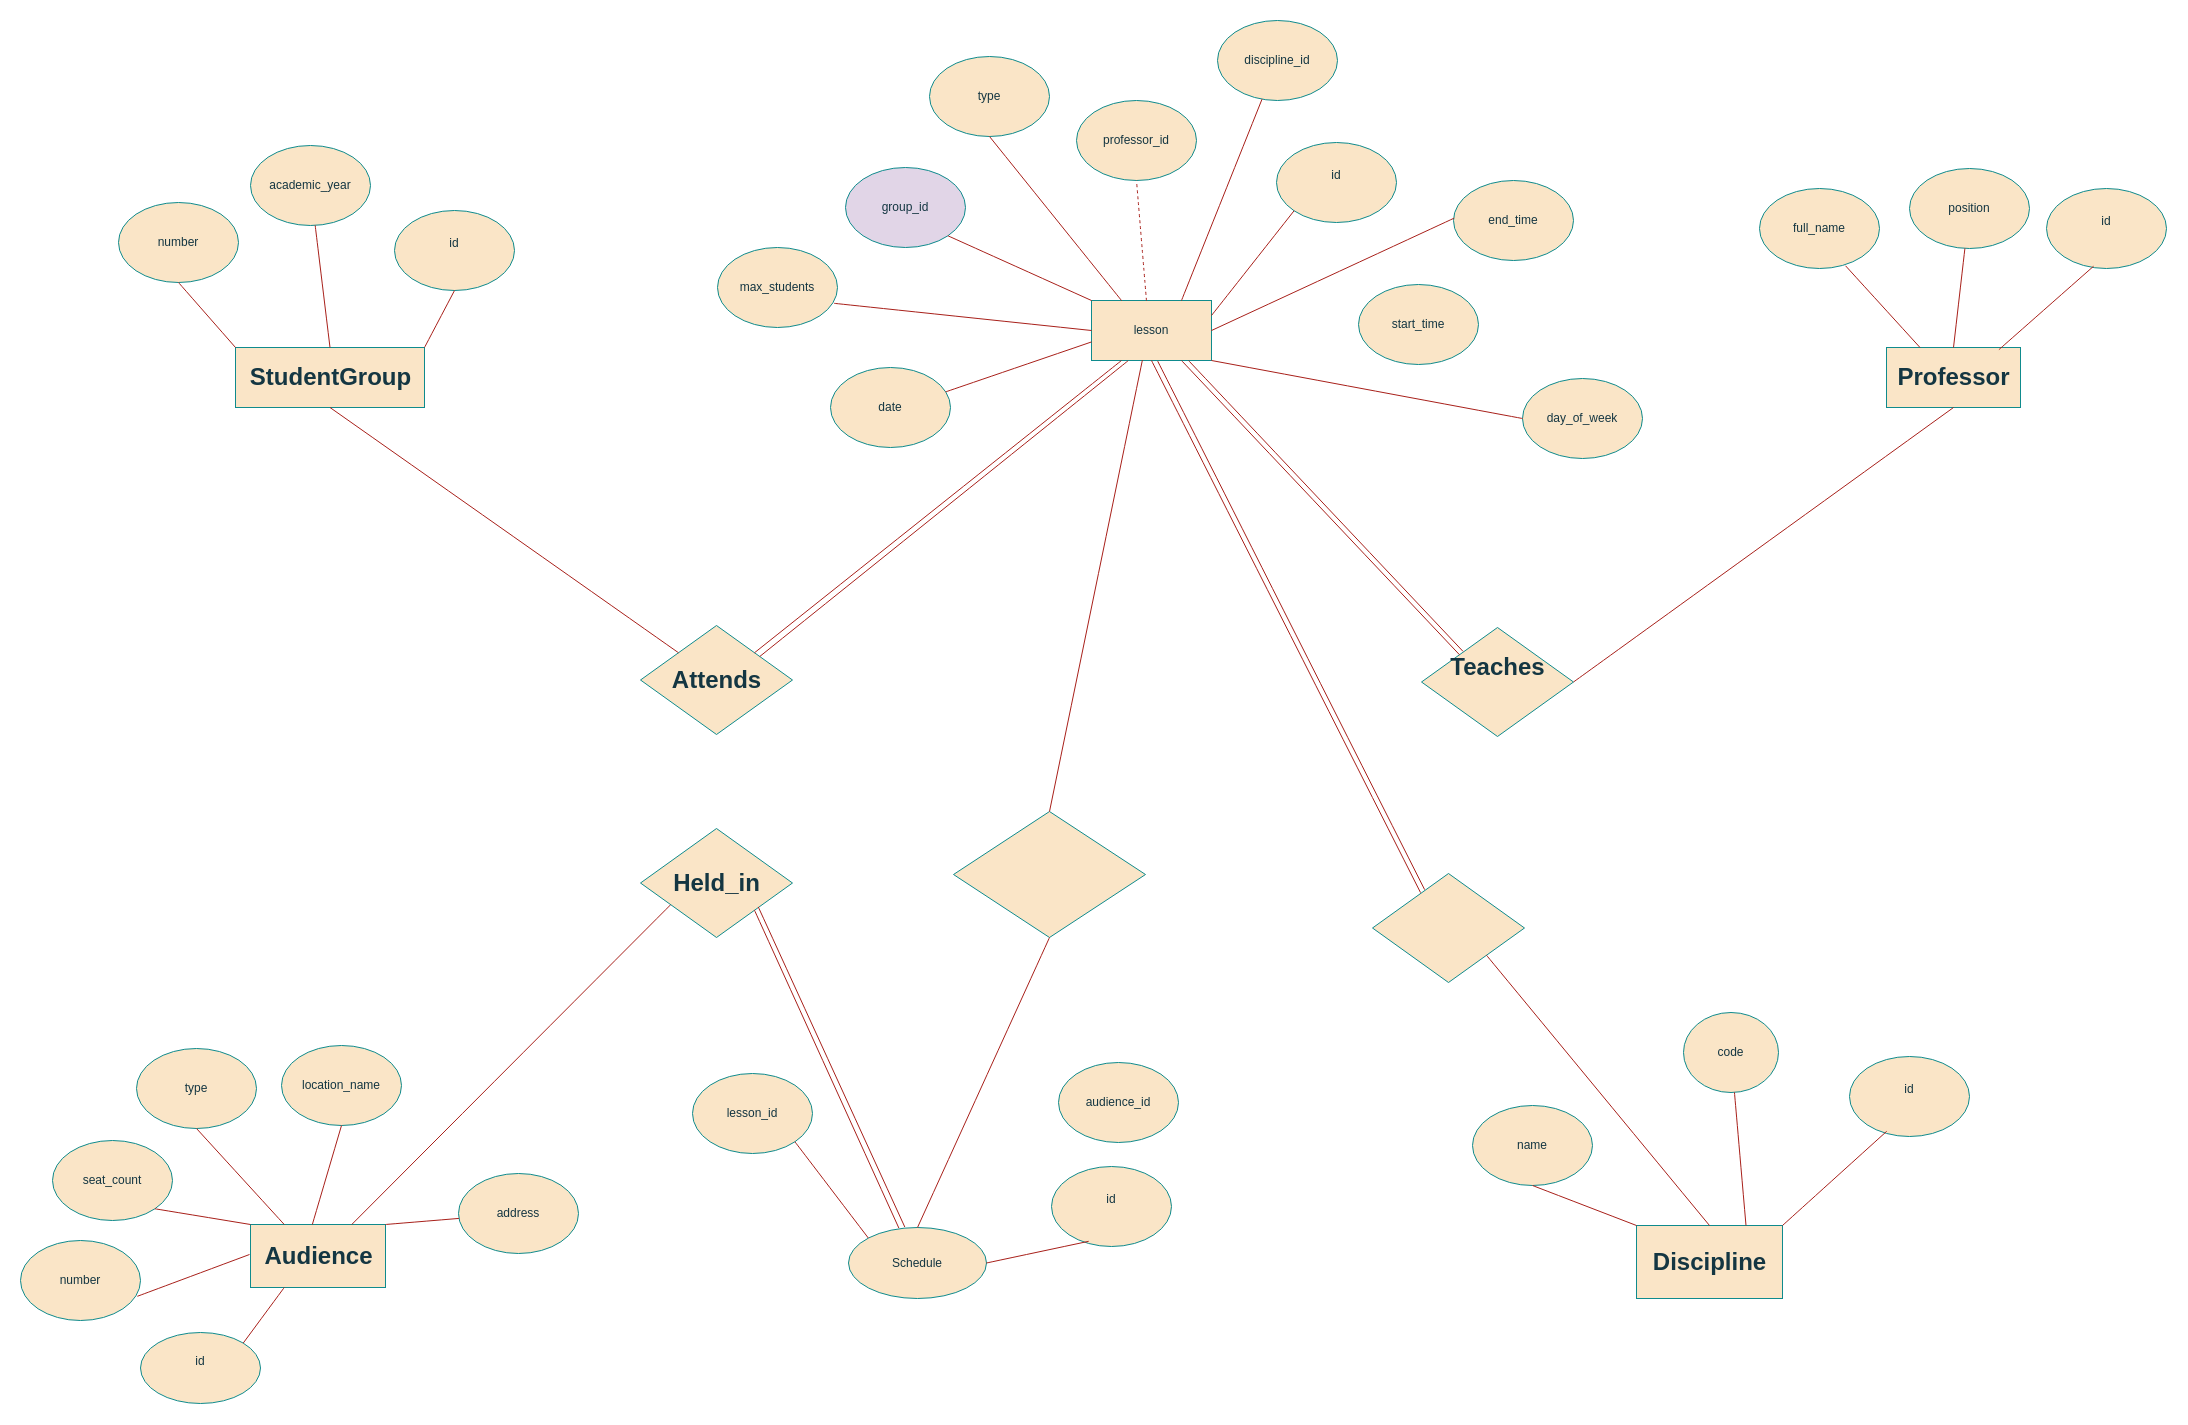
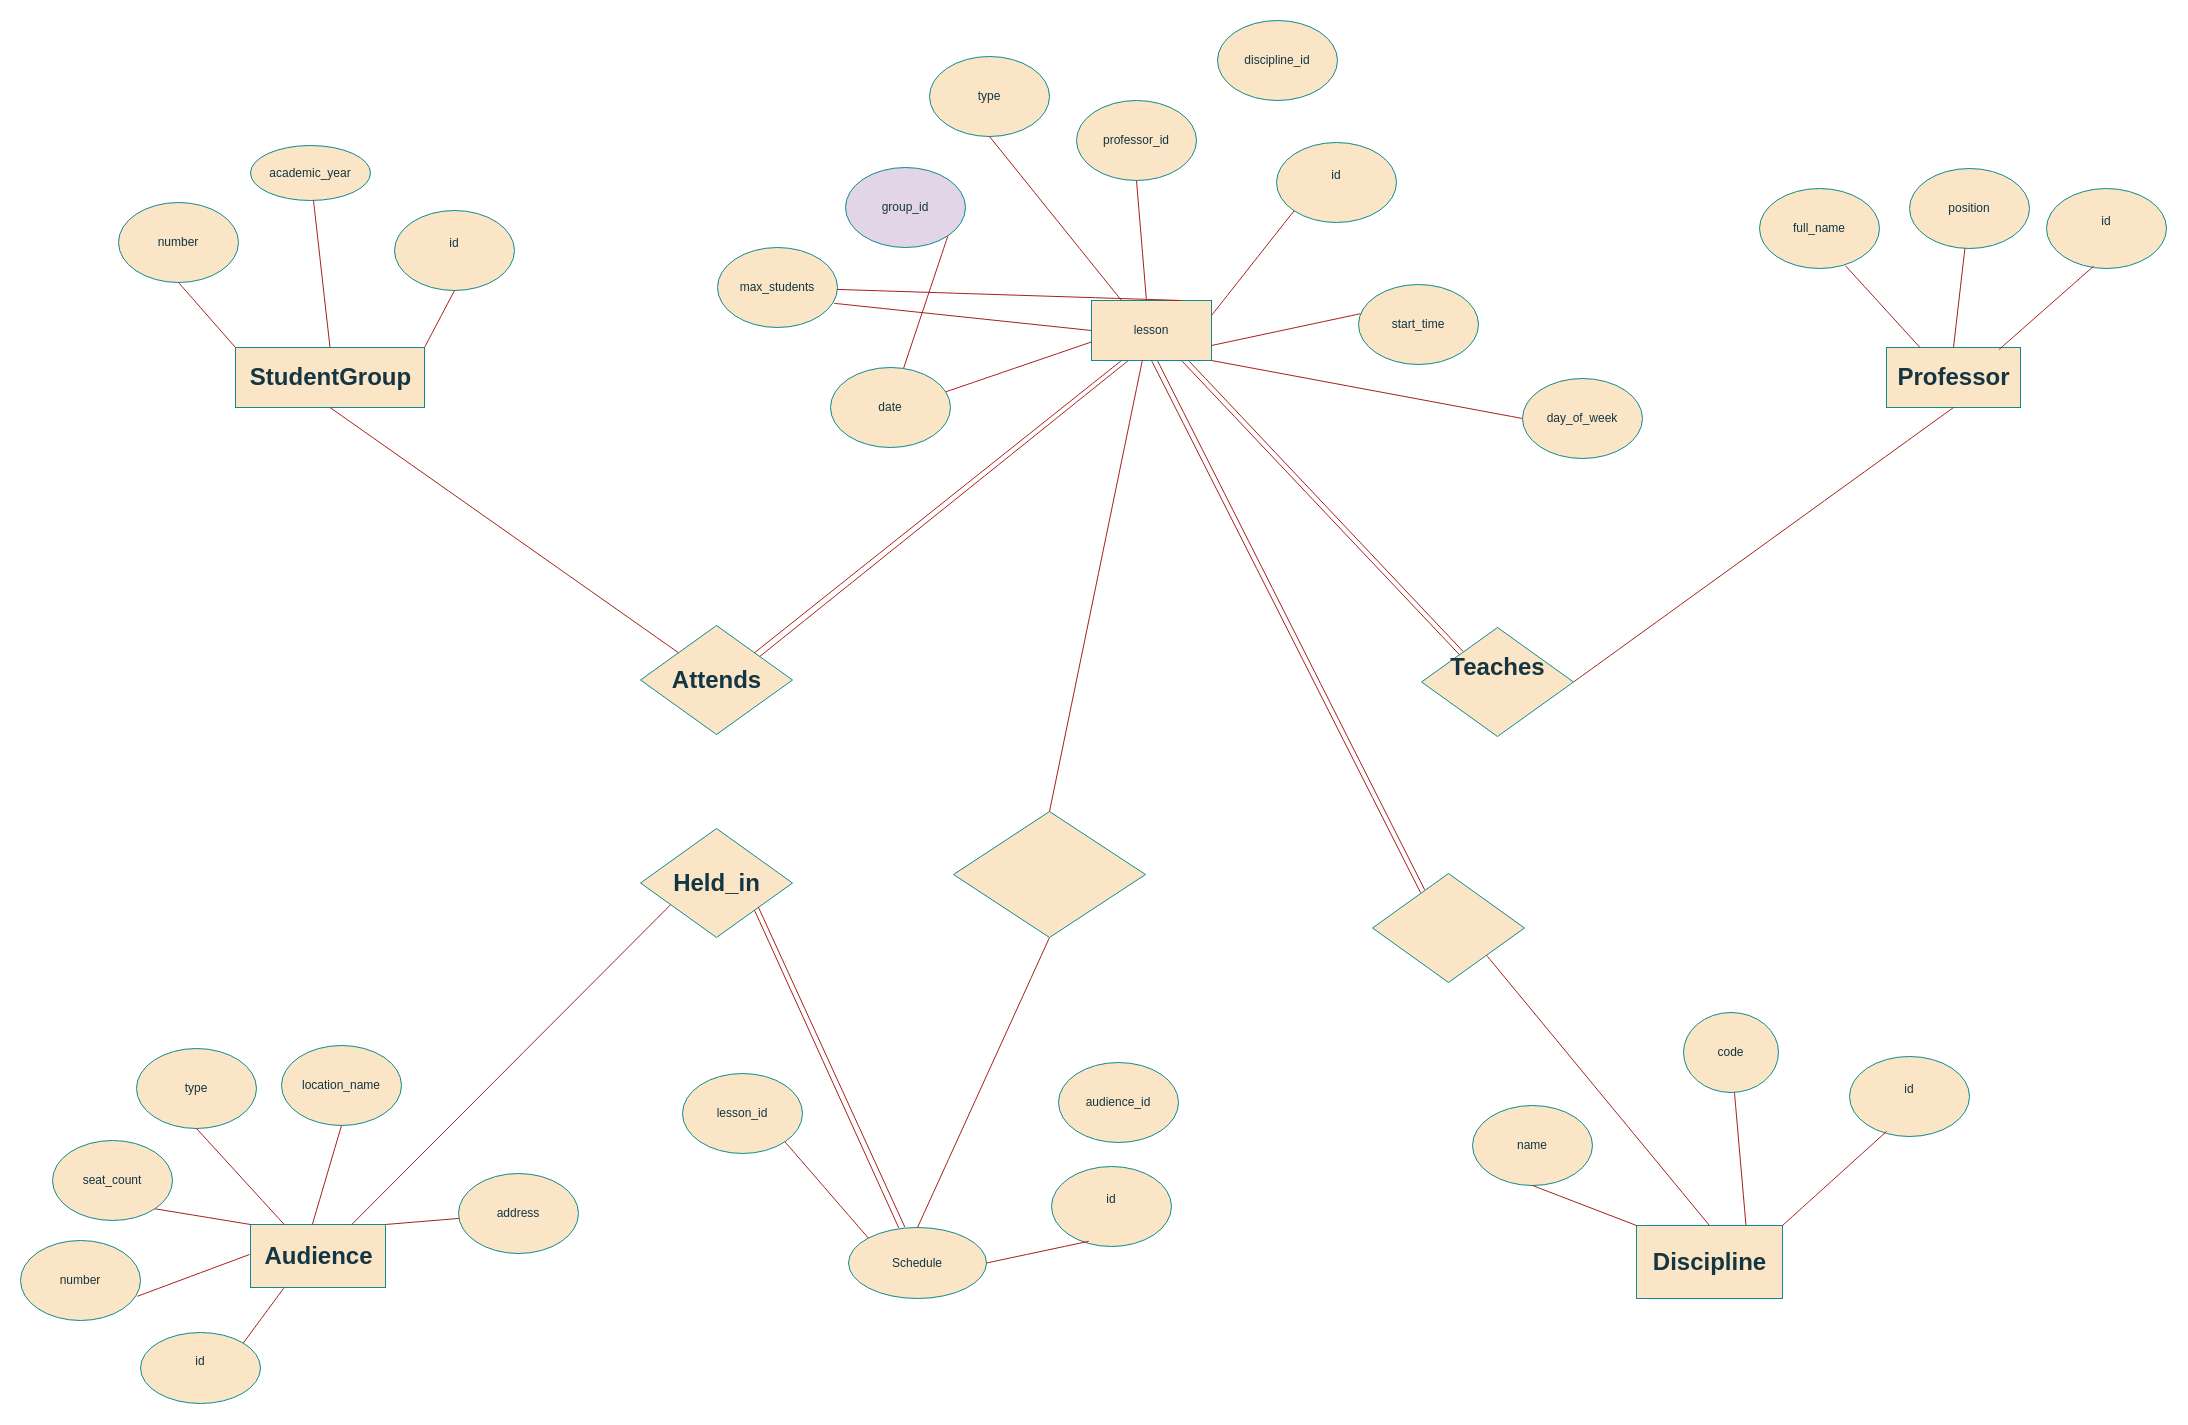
(311, 186) -> (311, 173)
(1222, 199) -> (1009, 295)
(1514, 221) -> none
(1141, 240) -> (1141, 240)
(1020, 268) -> (926, 303)
(1332, 274) -> none
none -> (1285, 330)
(753, 1114) -> (743, 1114)
